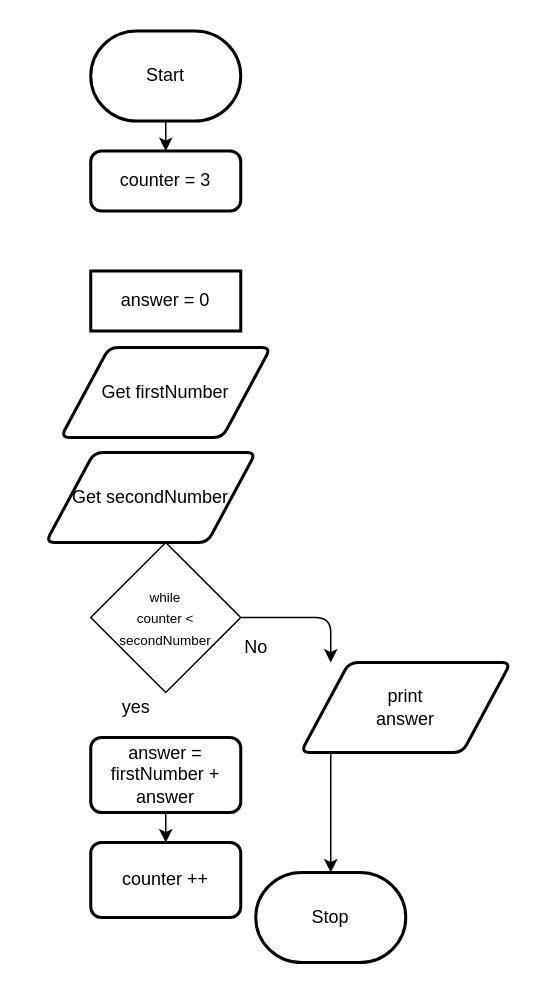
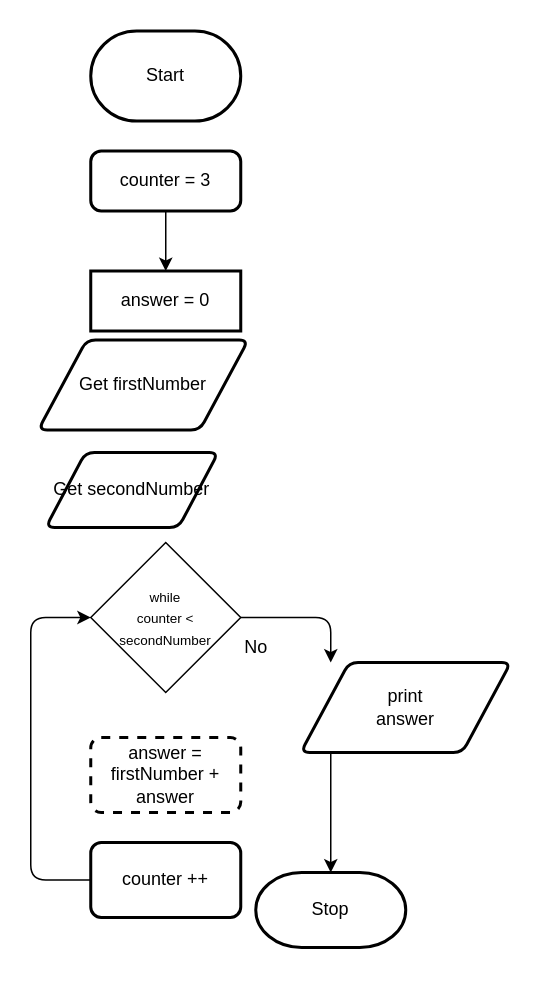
(166, 131) -> none
none -> (166, 236)
(166, 392) -> (143, 385)
(151, 497) -> (132, 490)
(136, 707) -> none
none -> (31, 754)
(166, 775) -> (166, 775)
(166, 822) -> none
(331, 917) -> (331, 910)
